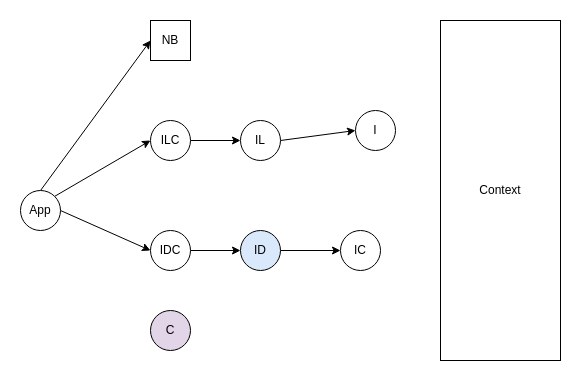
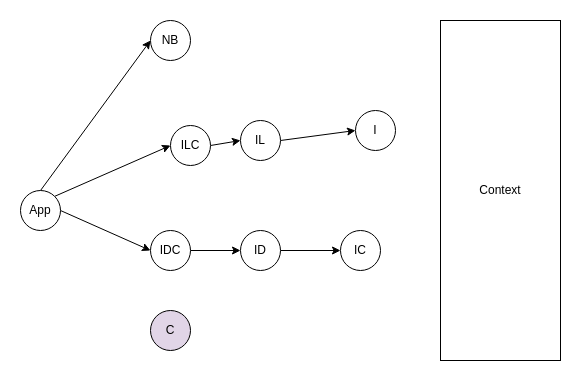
(171, 41) -> (171, 41)
(171, 141) -> (191, 146)
(261, 251) -> (261, 251)
